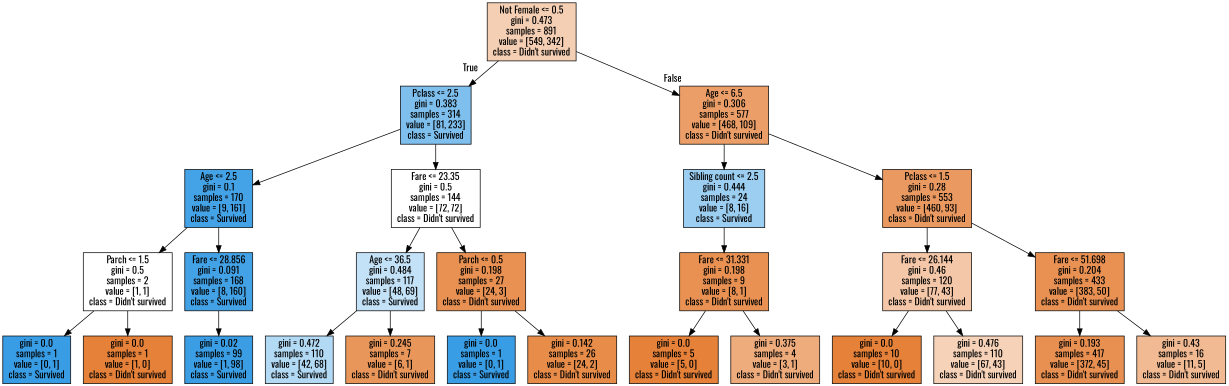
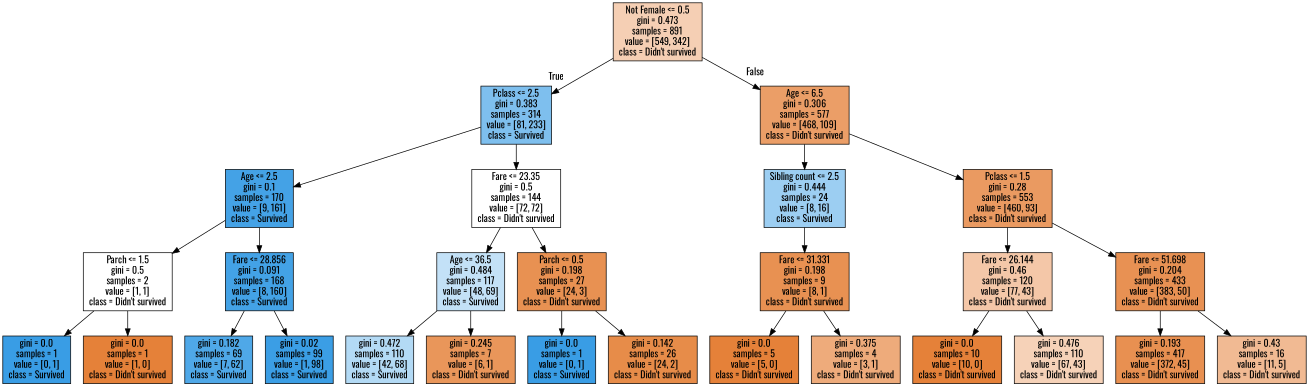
none -> (219, 360)
